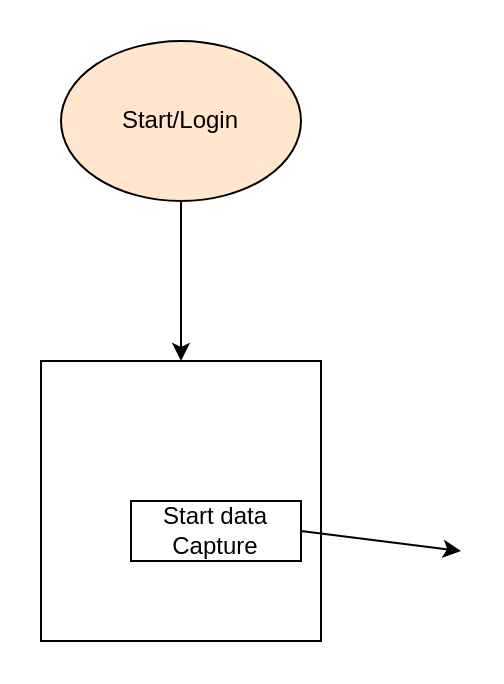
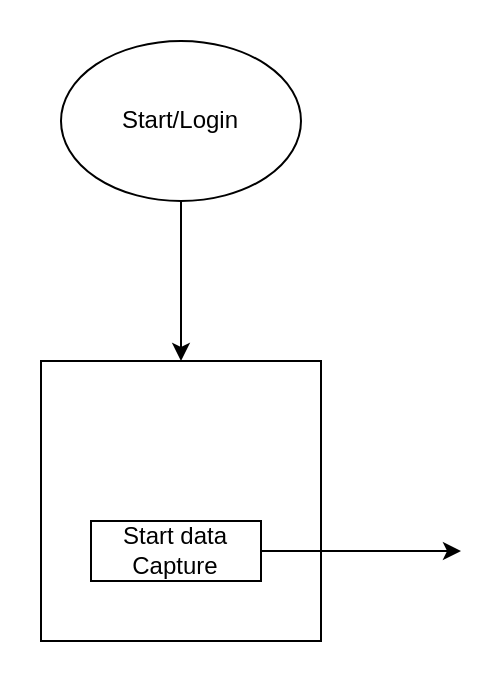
(181, 121) -> (181, 121)
(216, 531) -> (176, 551)
